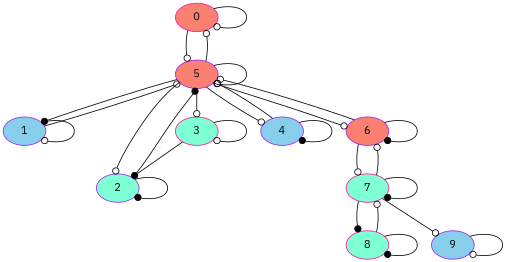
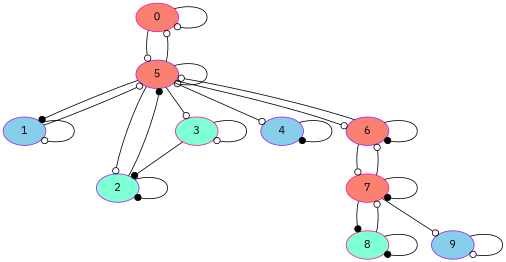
(247, 101) -> none
(367, 188) -> (367, 188)
